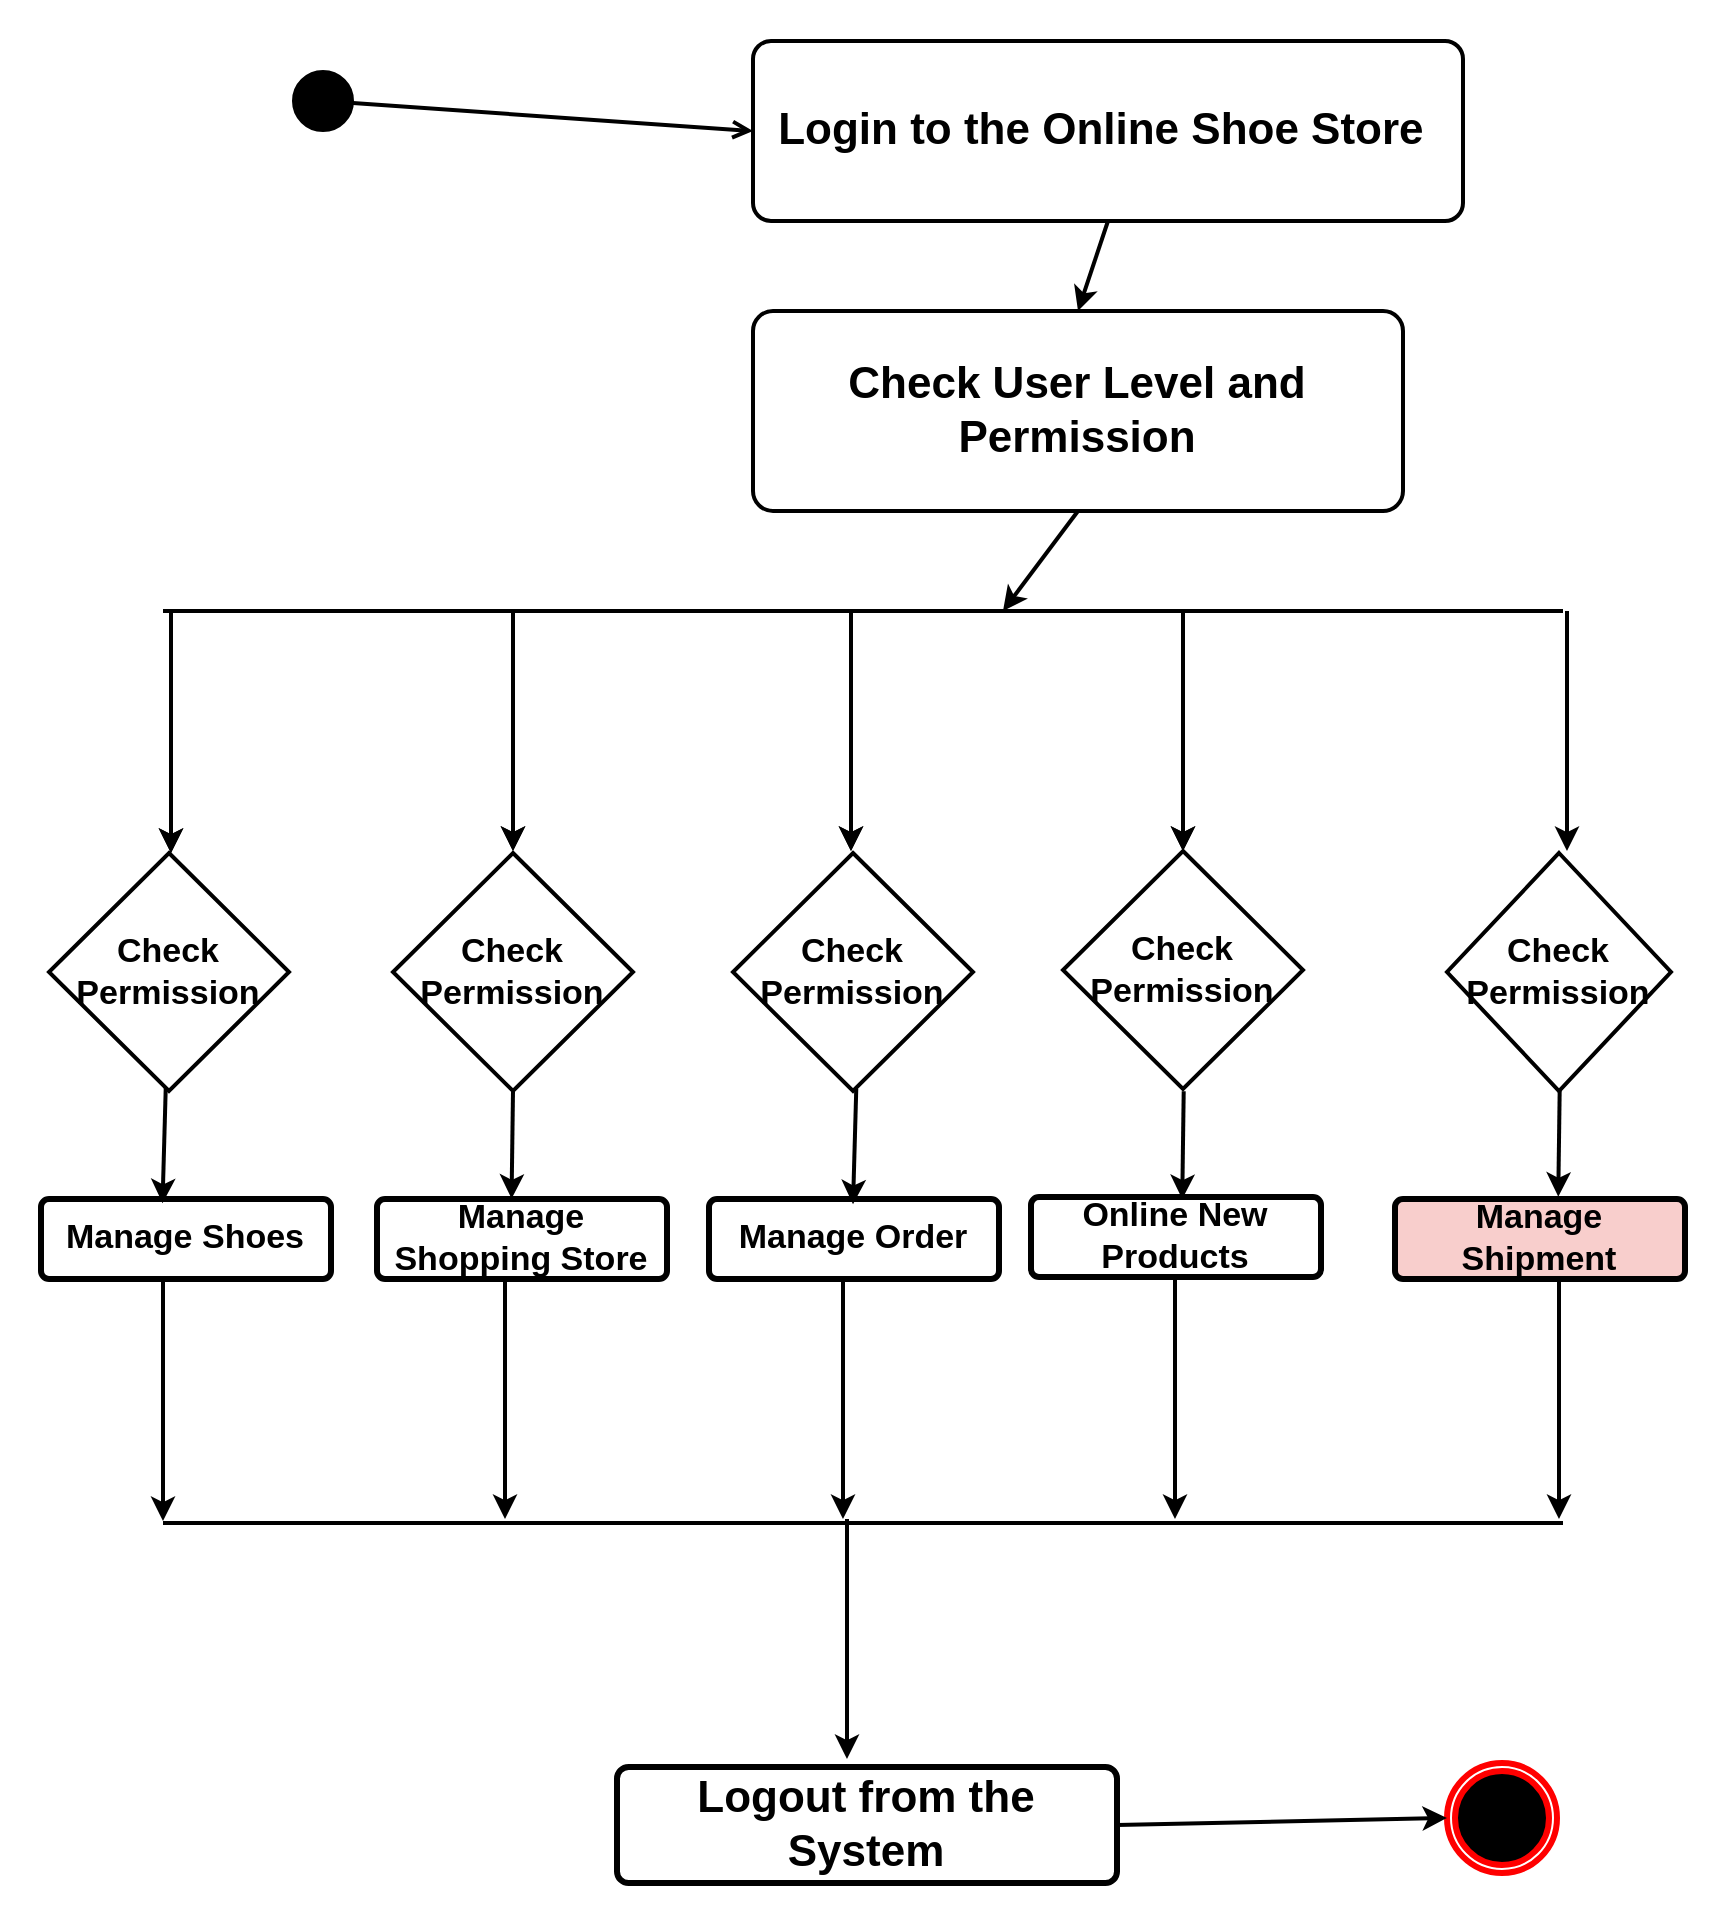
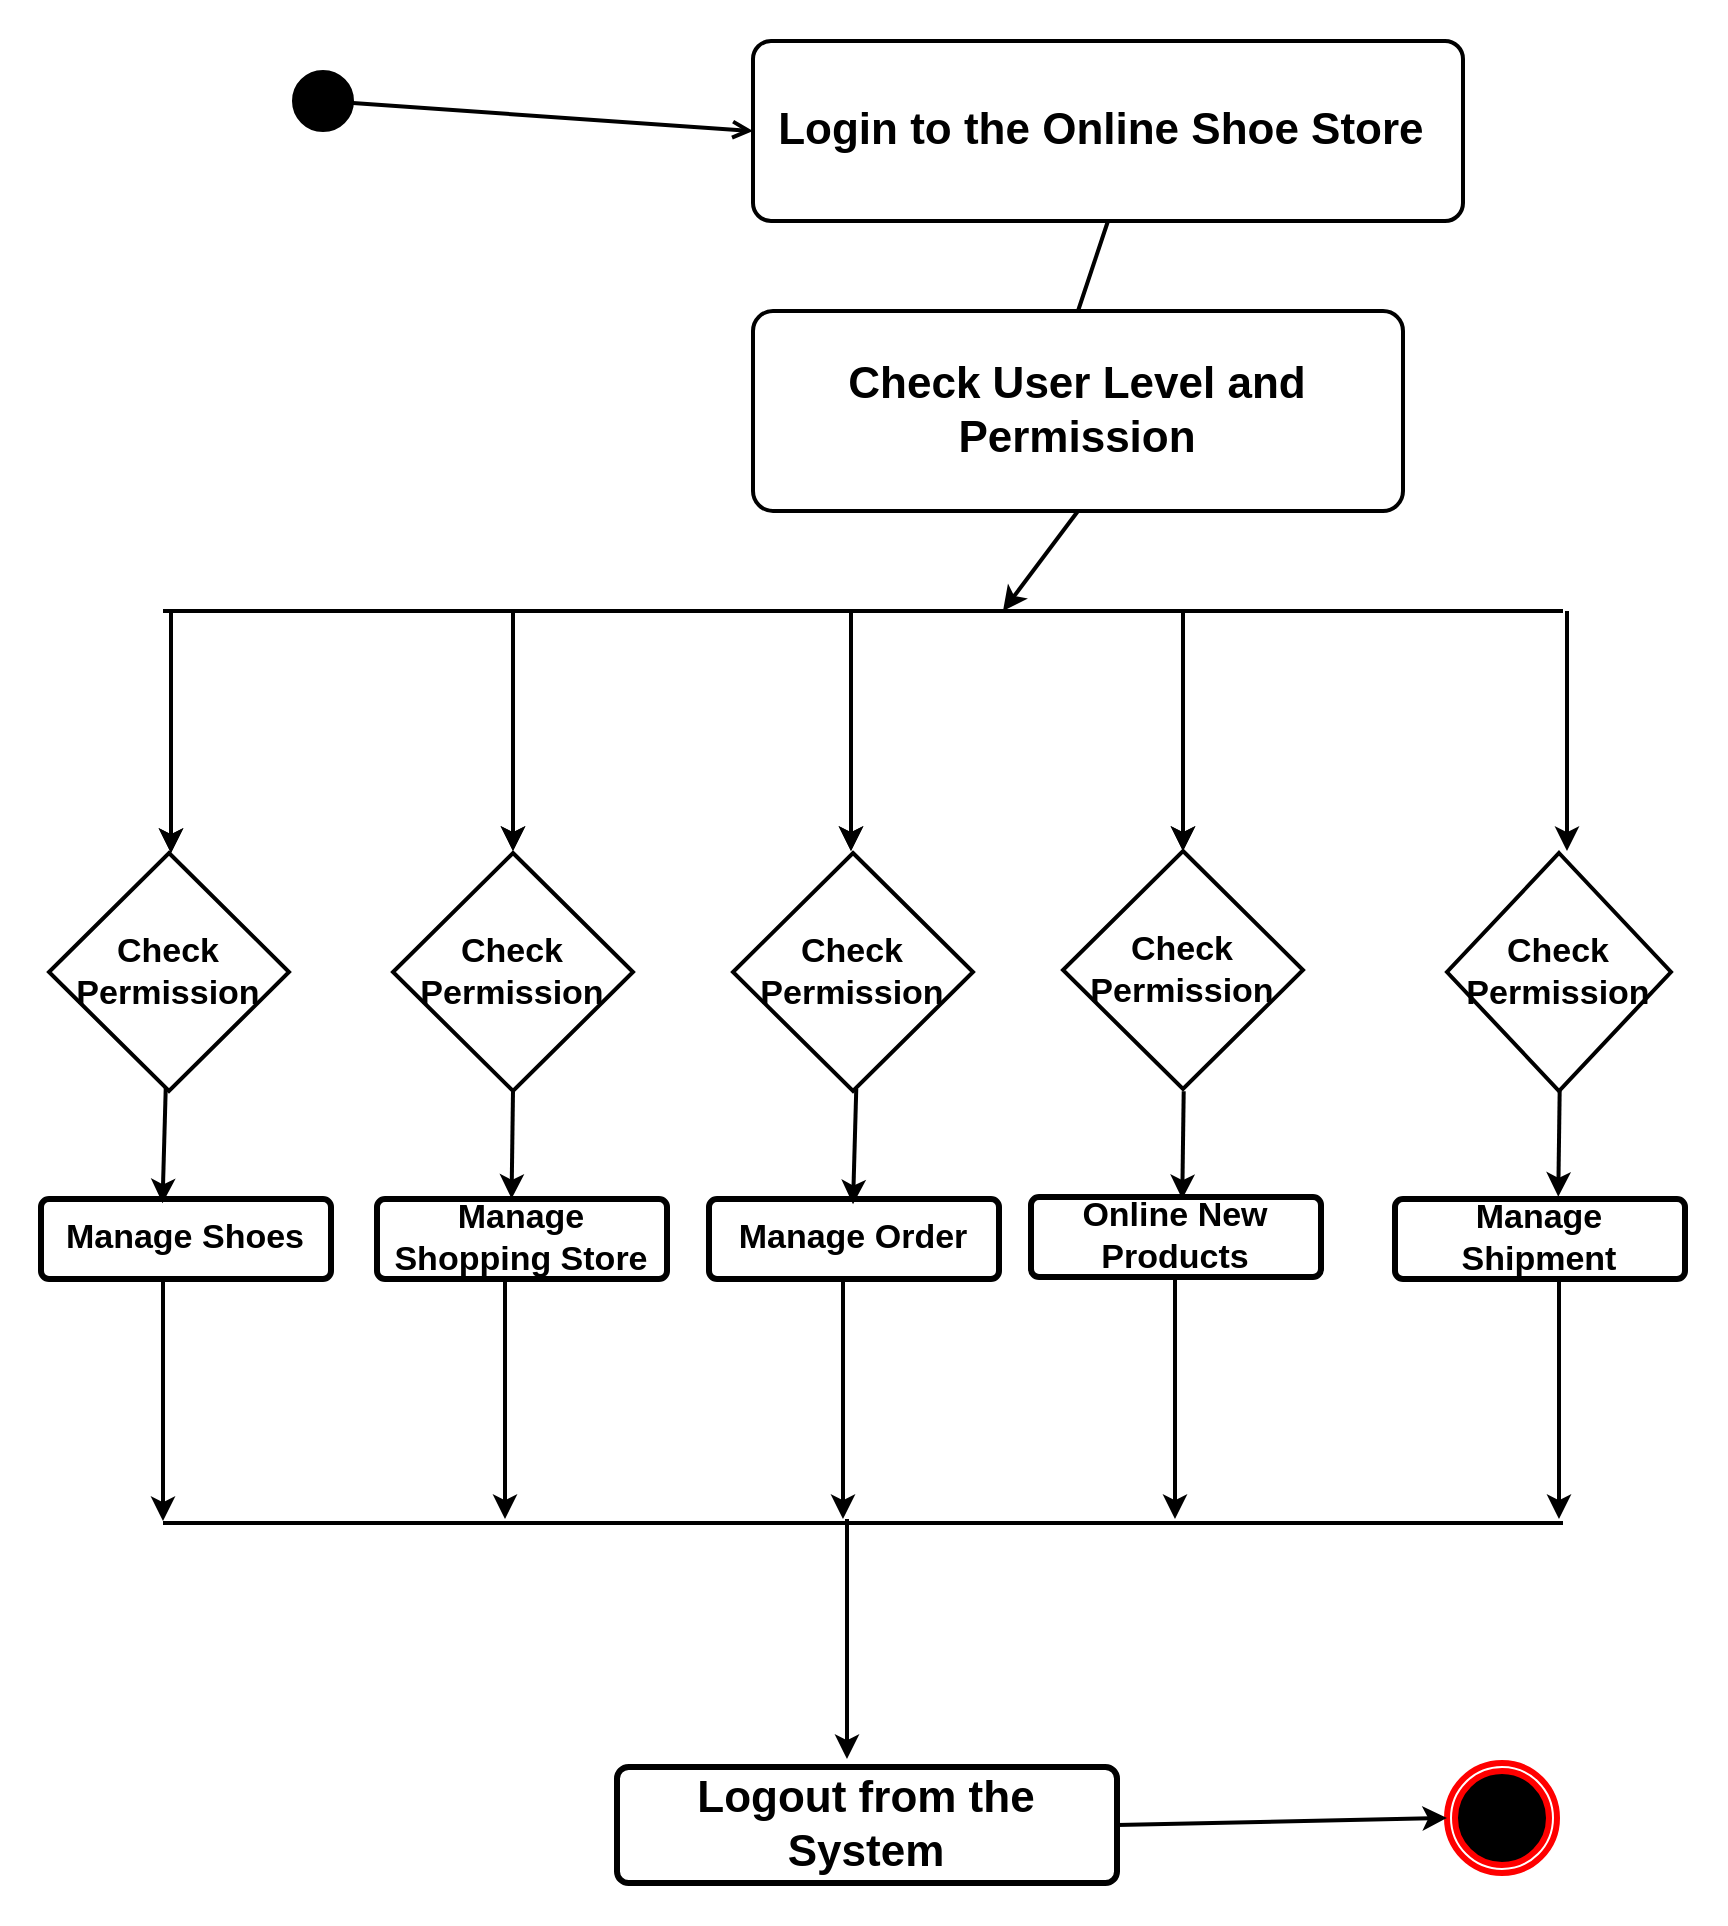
(1084, 293) -> (1082, 300)
(1540, 1239) -> (1540, 1239)
